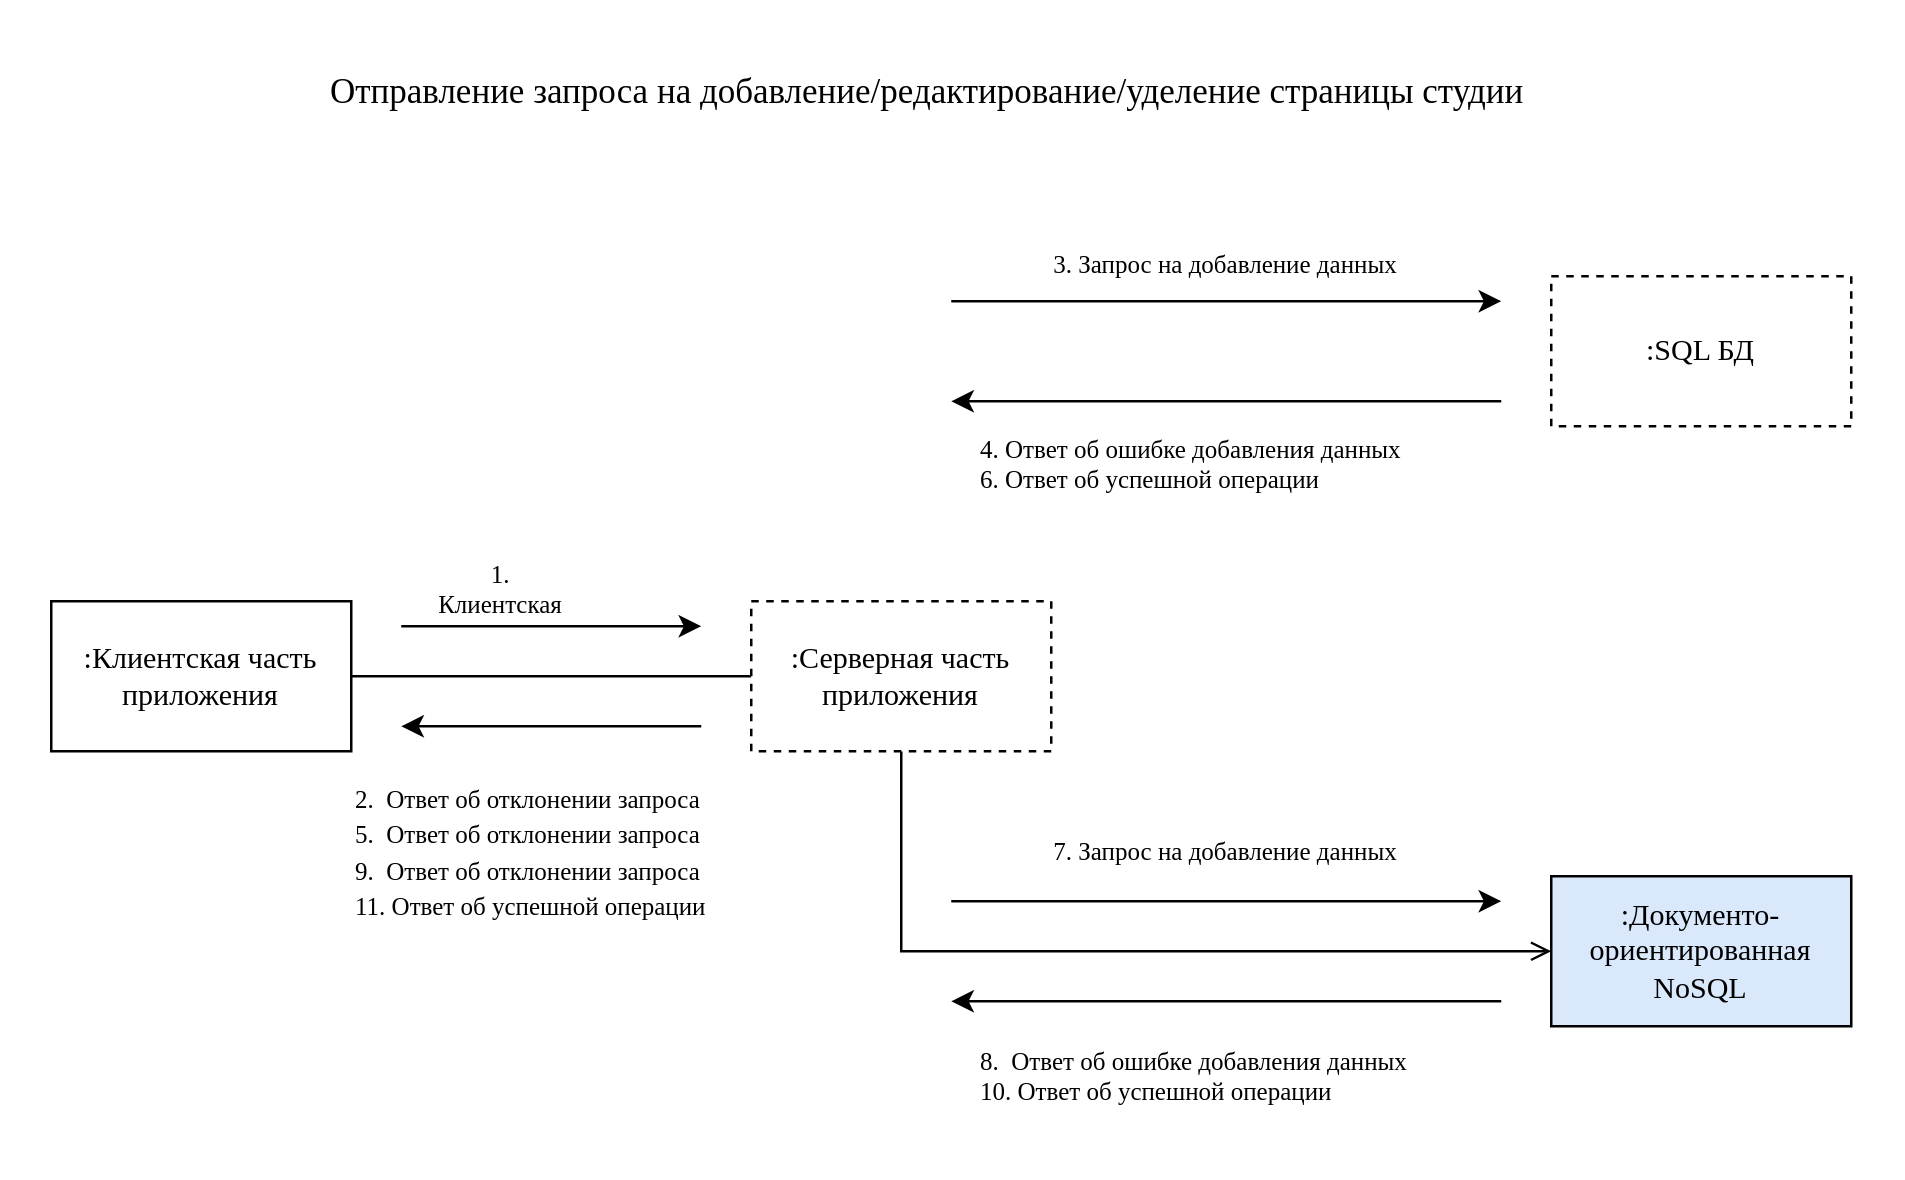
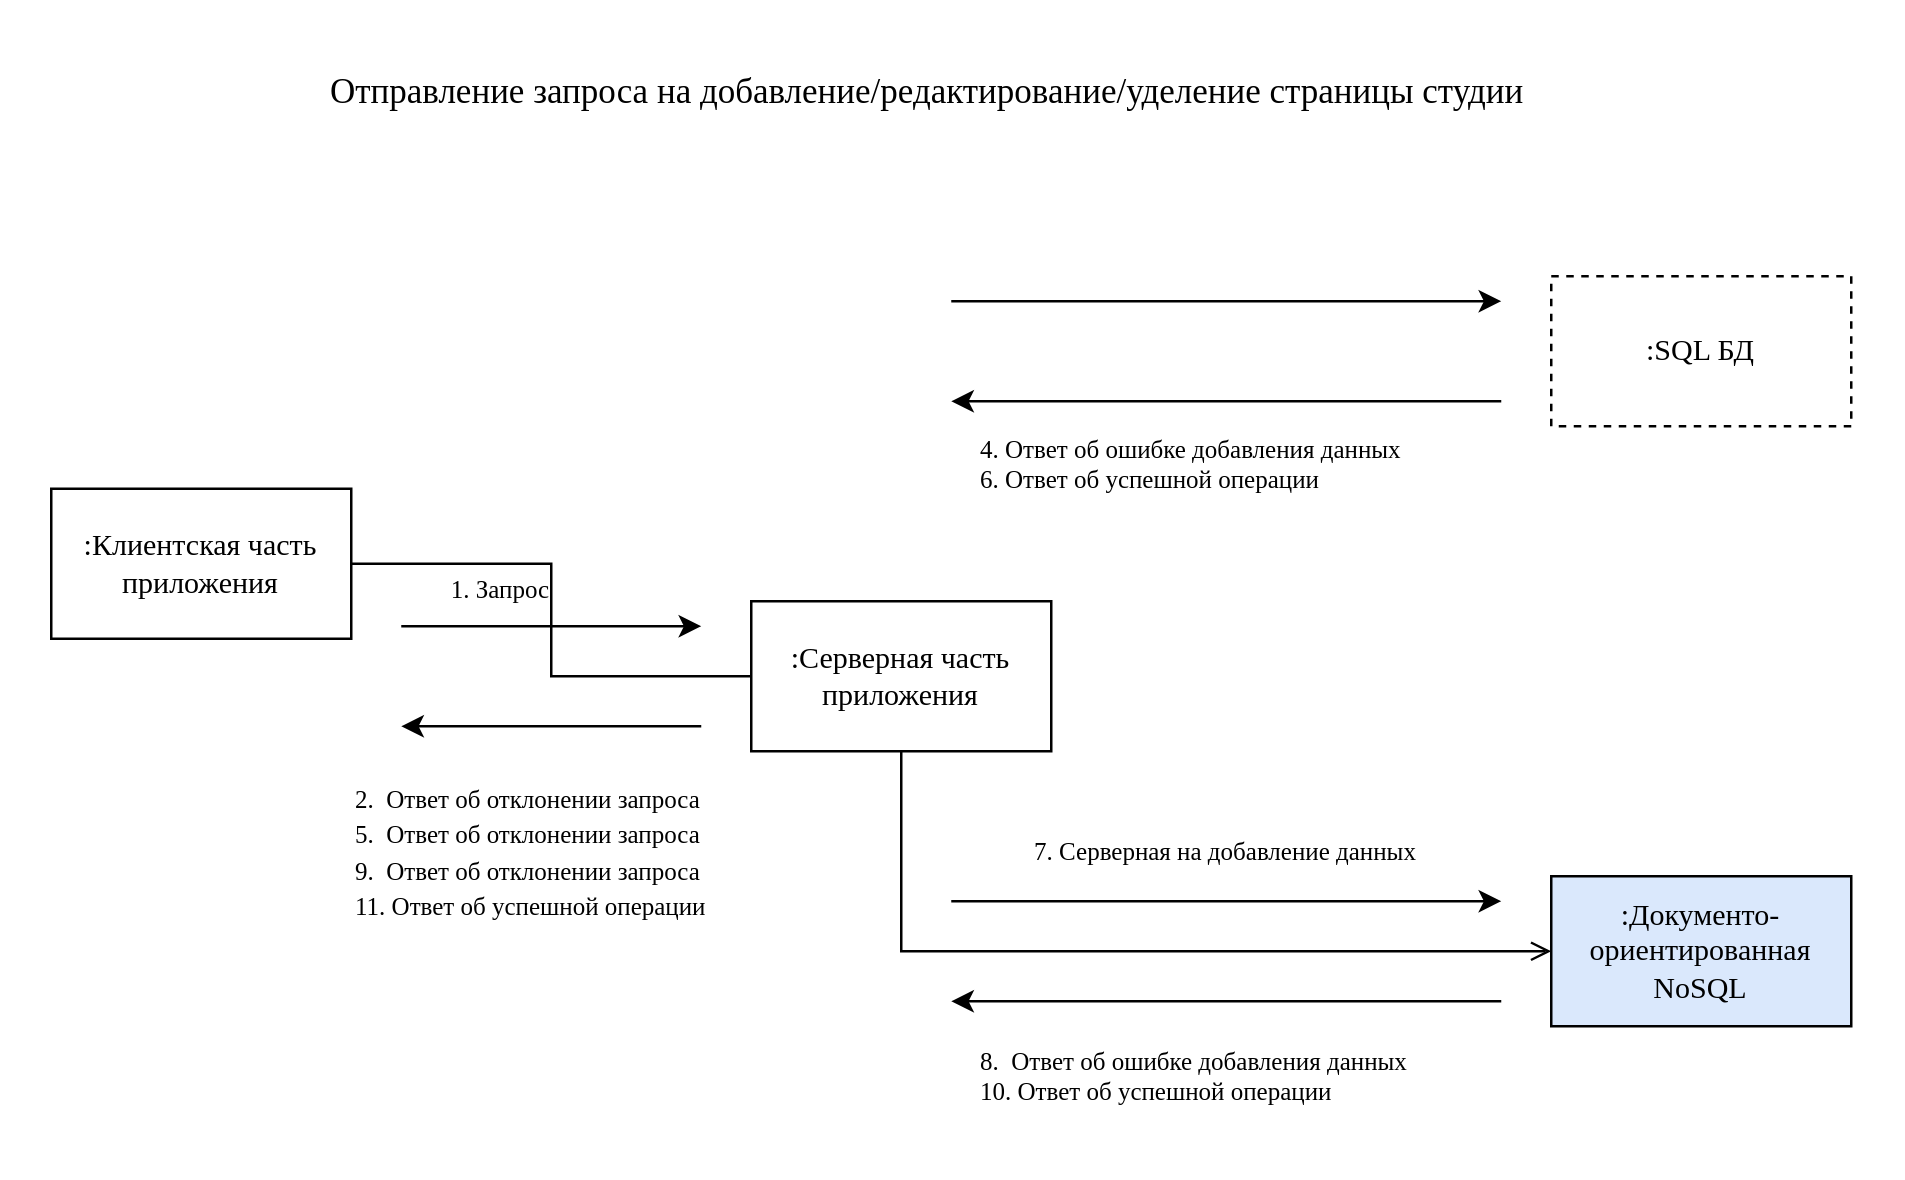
(1226, 264) -> none
(501, 589) -> (501, 589)
(201, 676) -> (201, 564)
(901, 676) -> (901, 676)
(1226, 851) -> (1226, 851)
